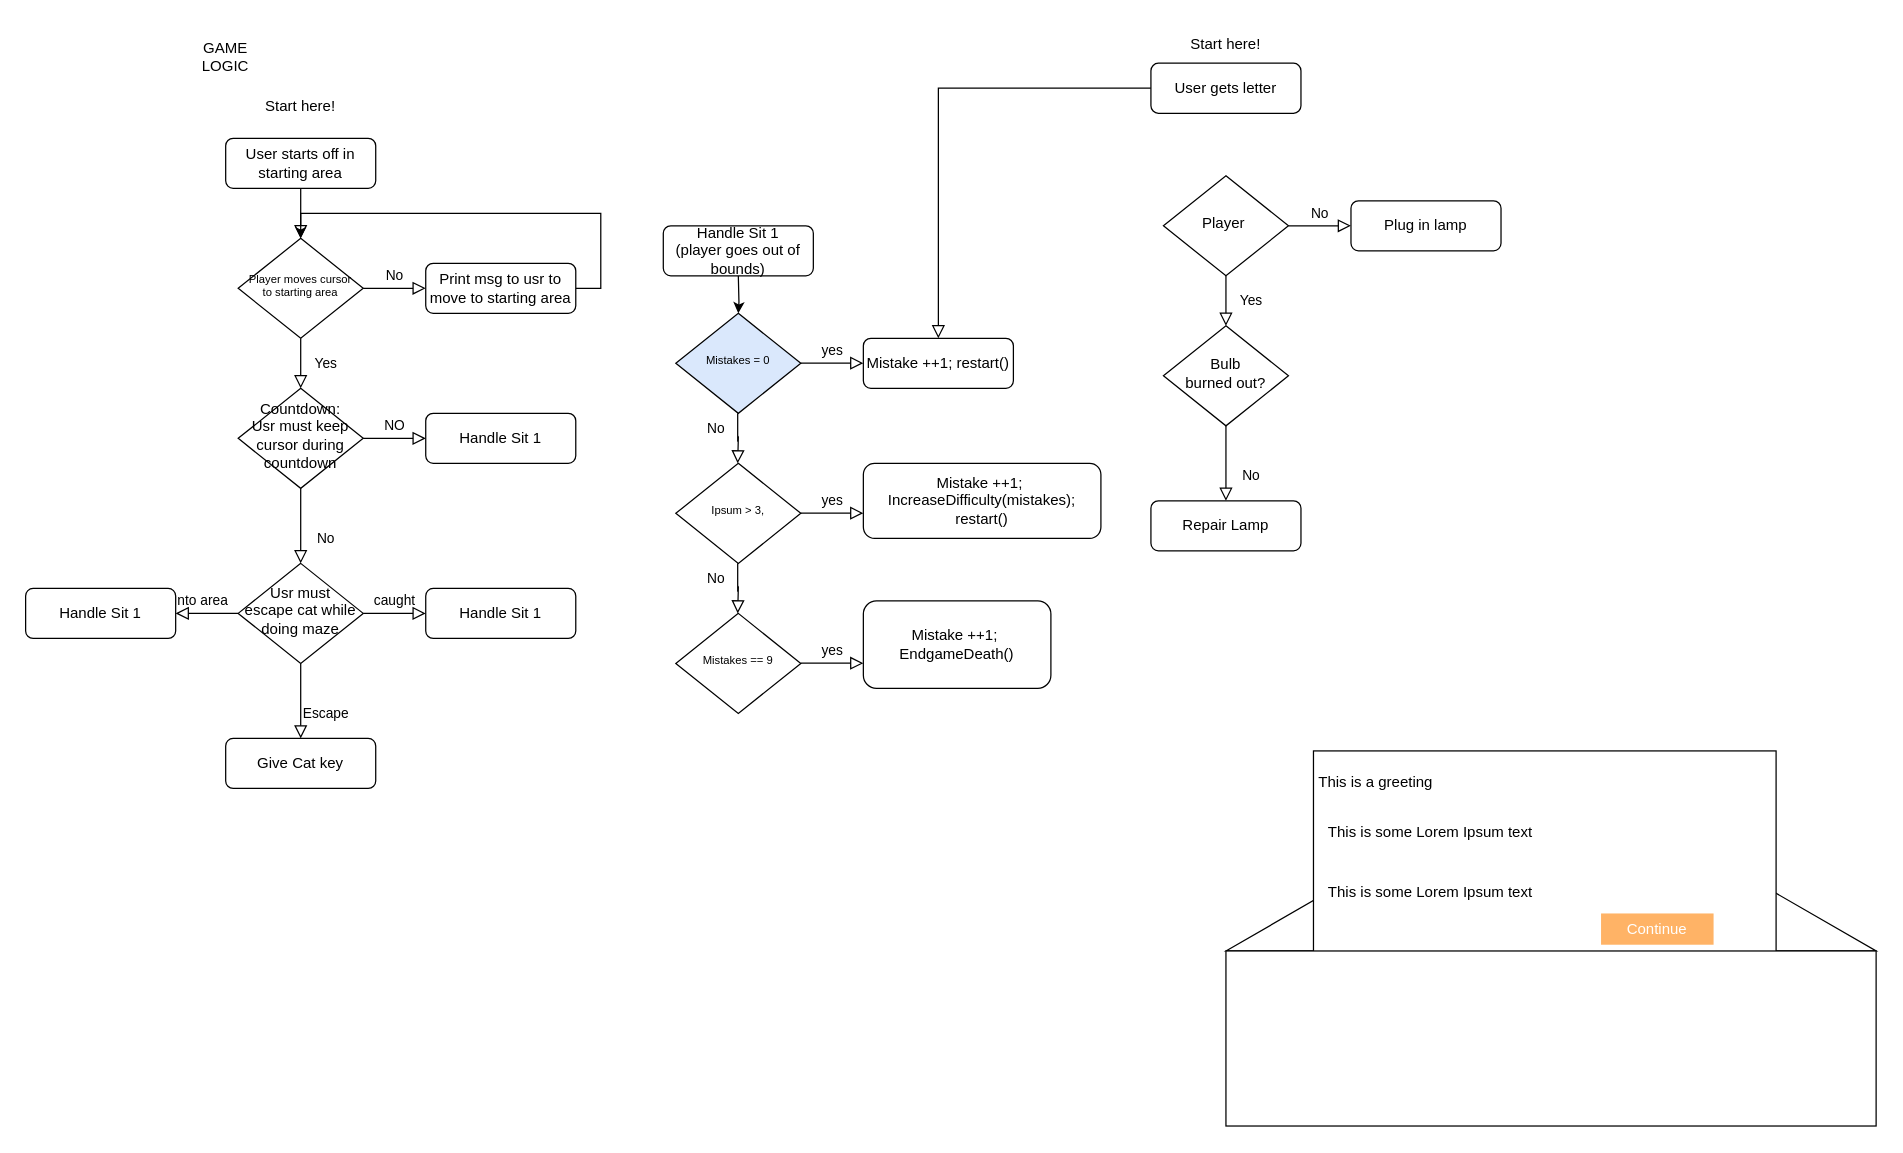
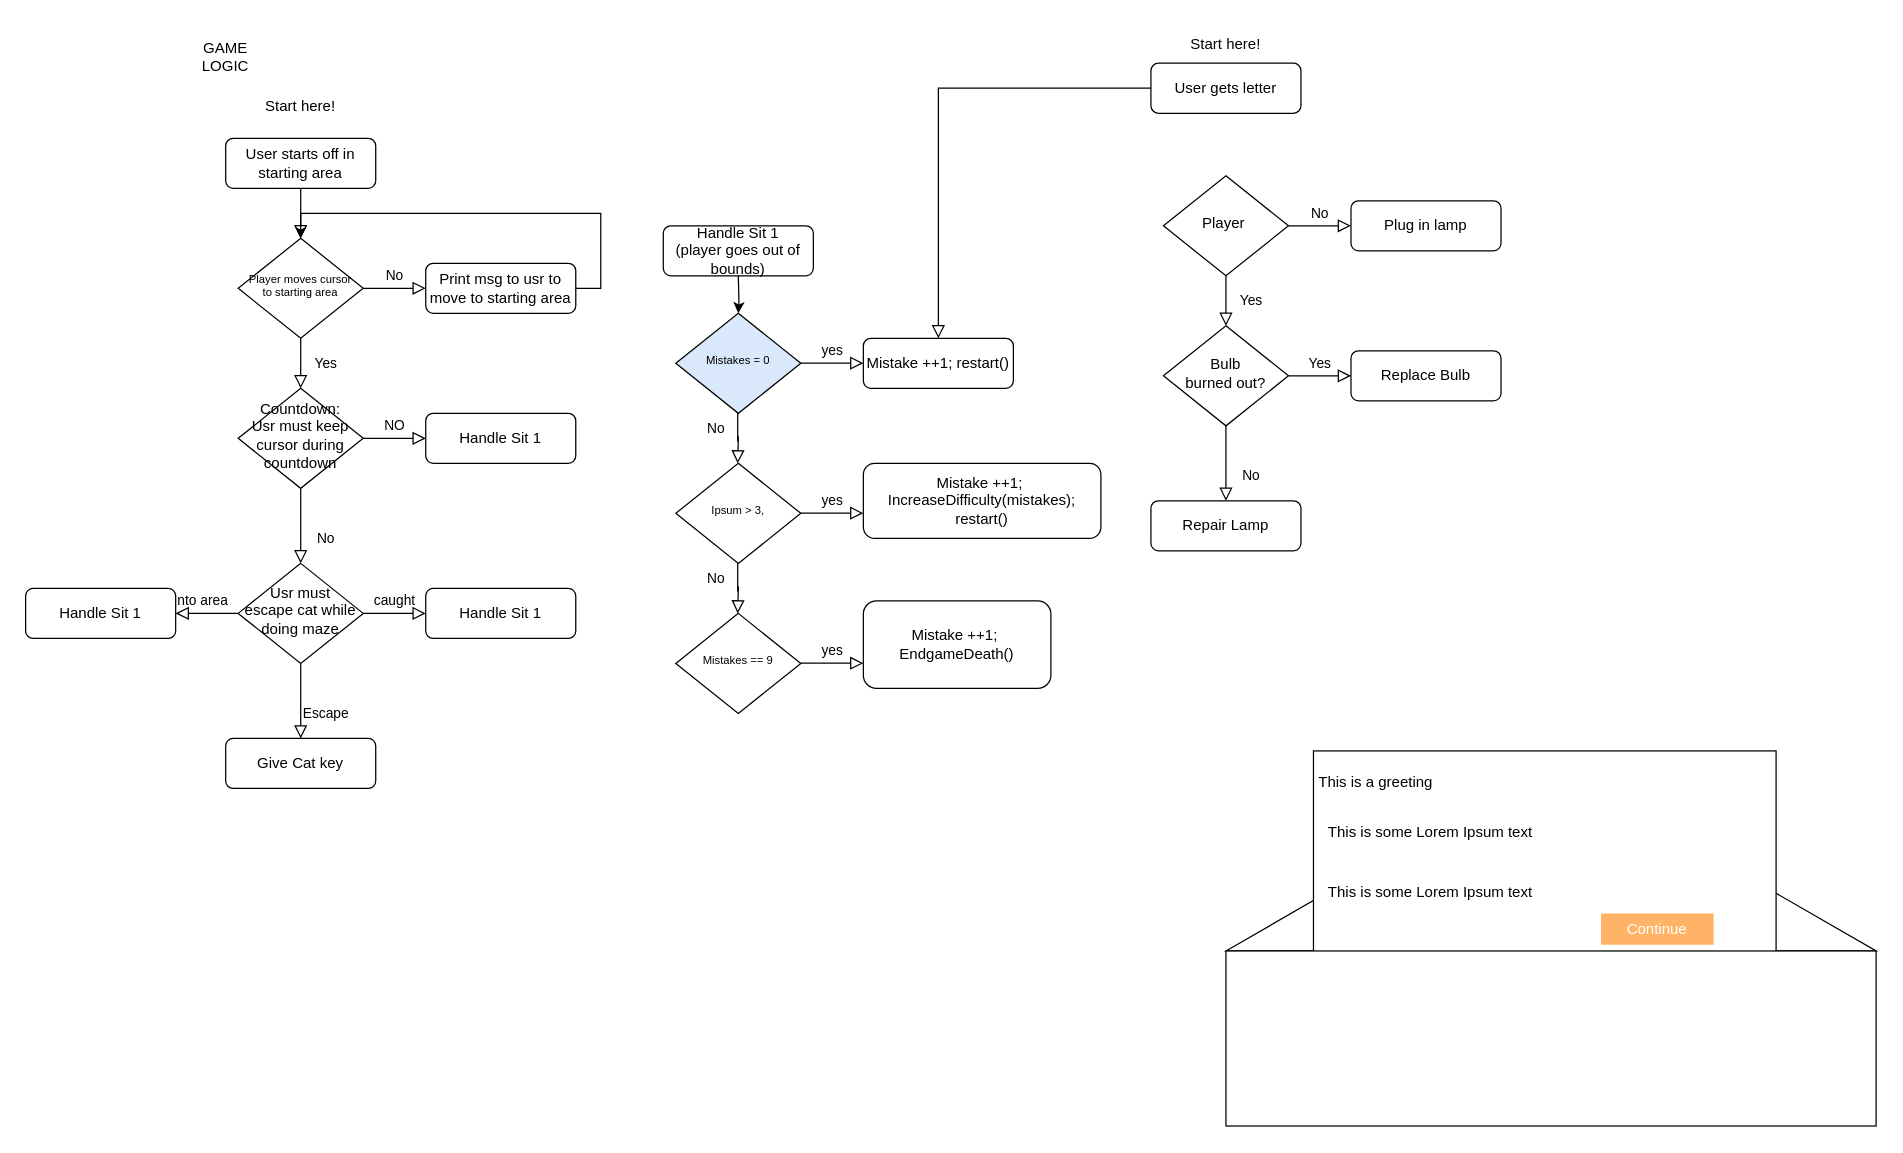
none -> (1313, 376)
none -> (1426, 376)
